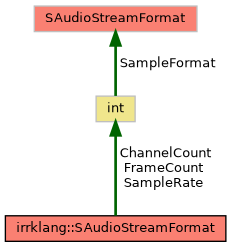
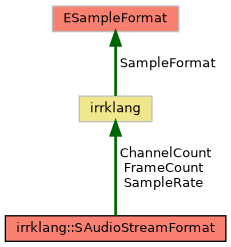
(116, 19) -> (116, 19)
(116, 109) -> (116, 109)
